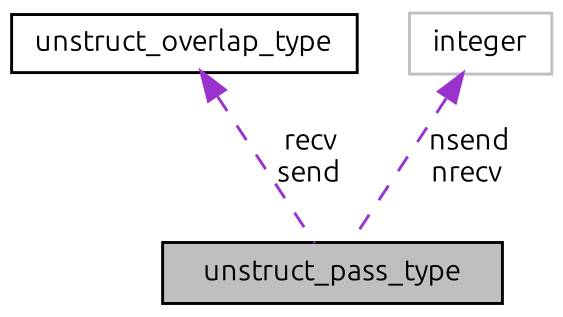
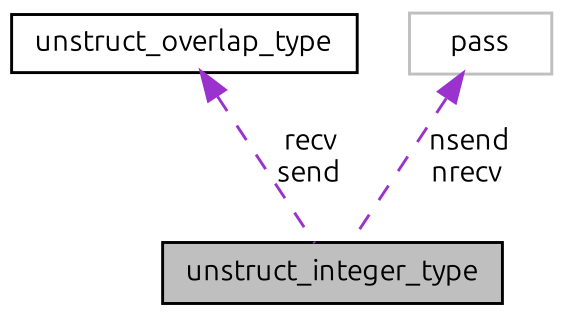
(481, 44) -> (481, 44)
(333, 273) -> (333, 273)
